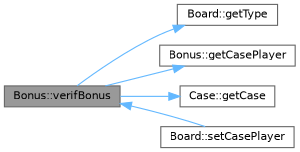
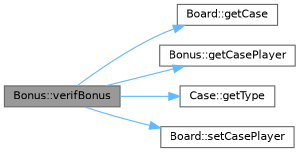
(227, 15) -> (227, 15)
(227, 96) -> (227, 96)
(168, 116) -> (117, 117)
